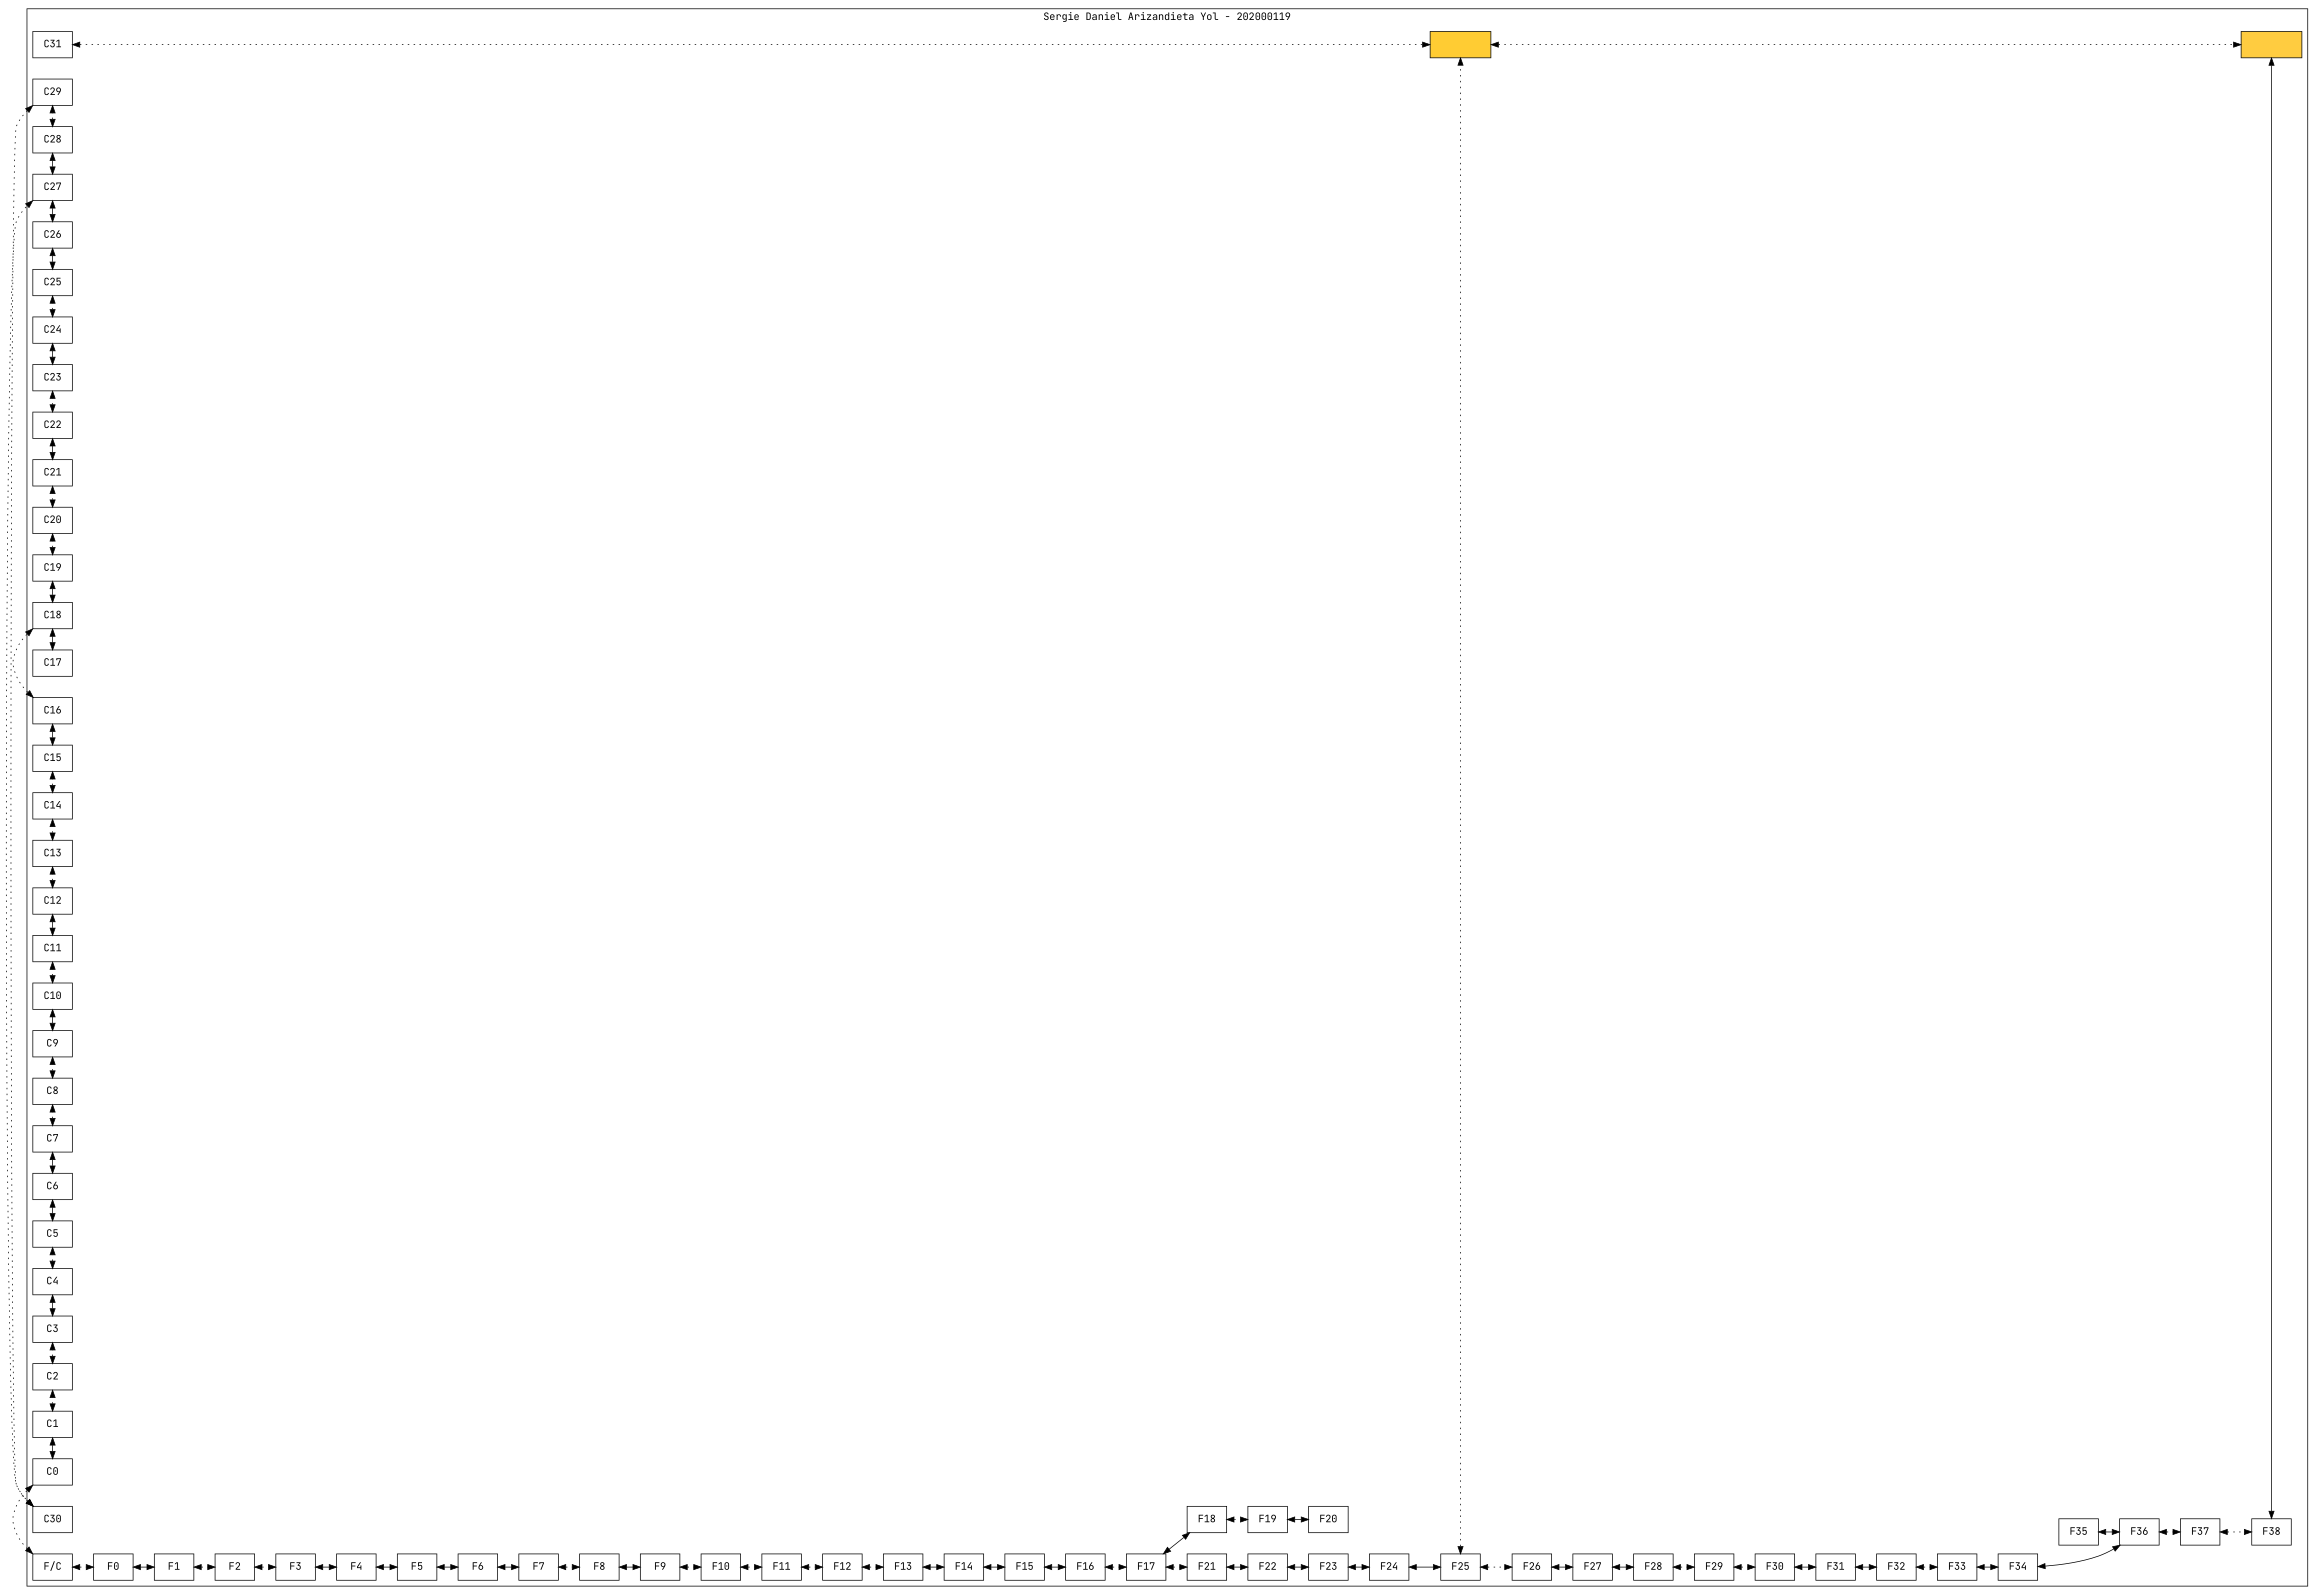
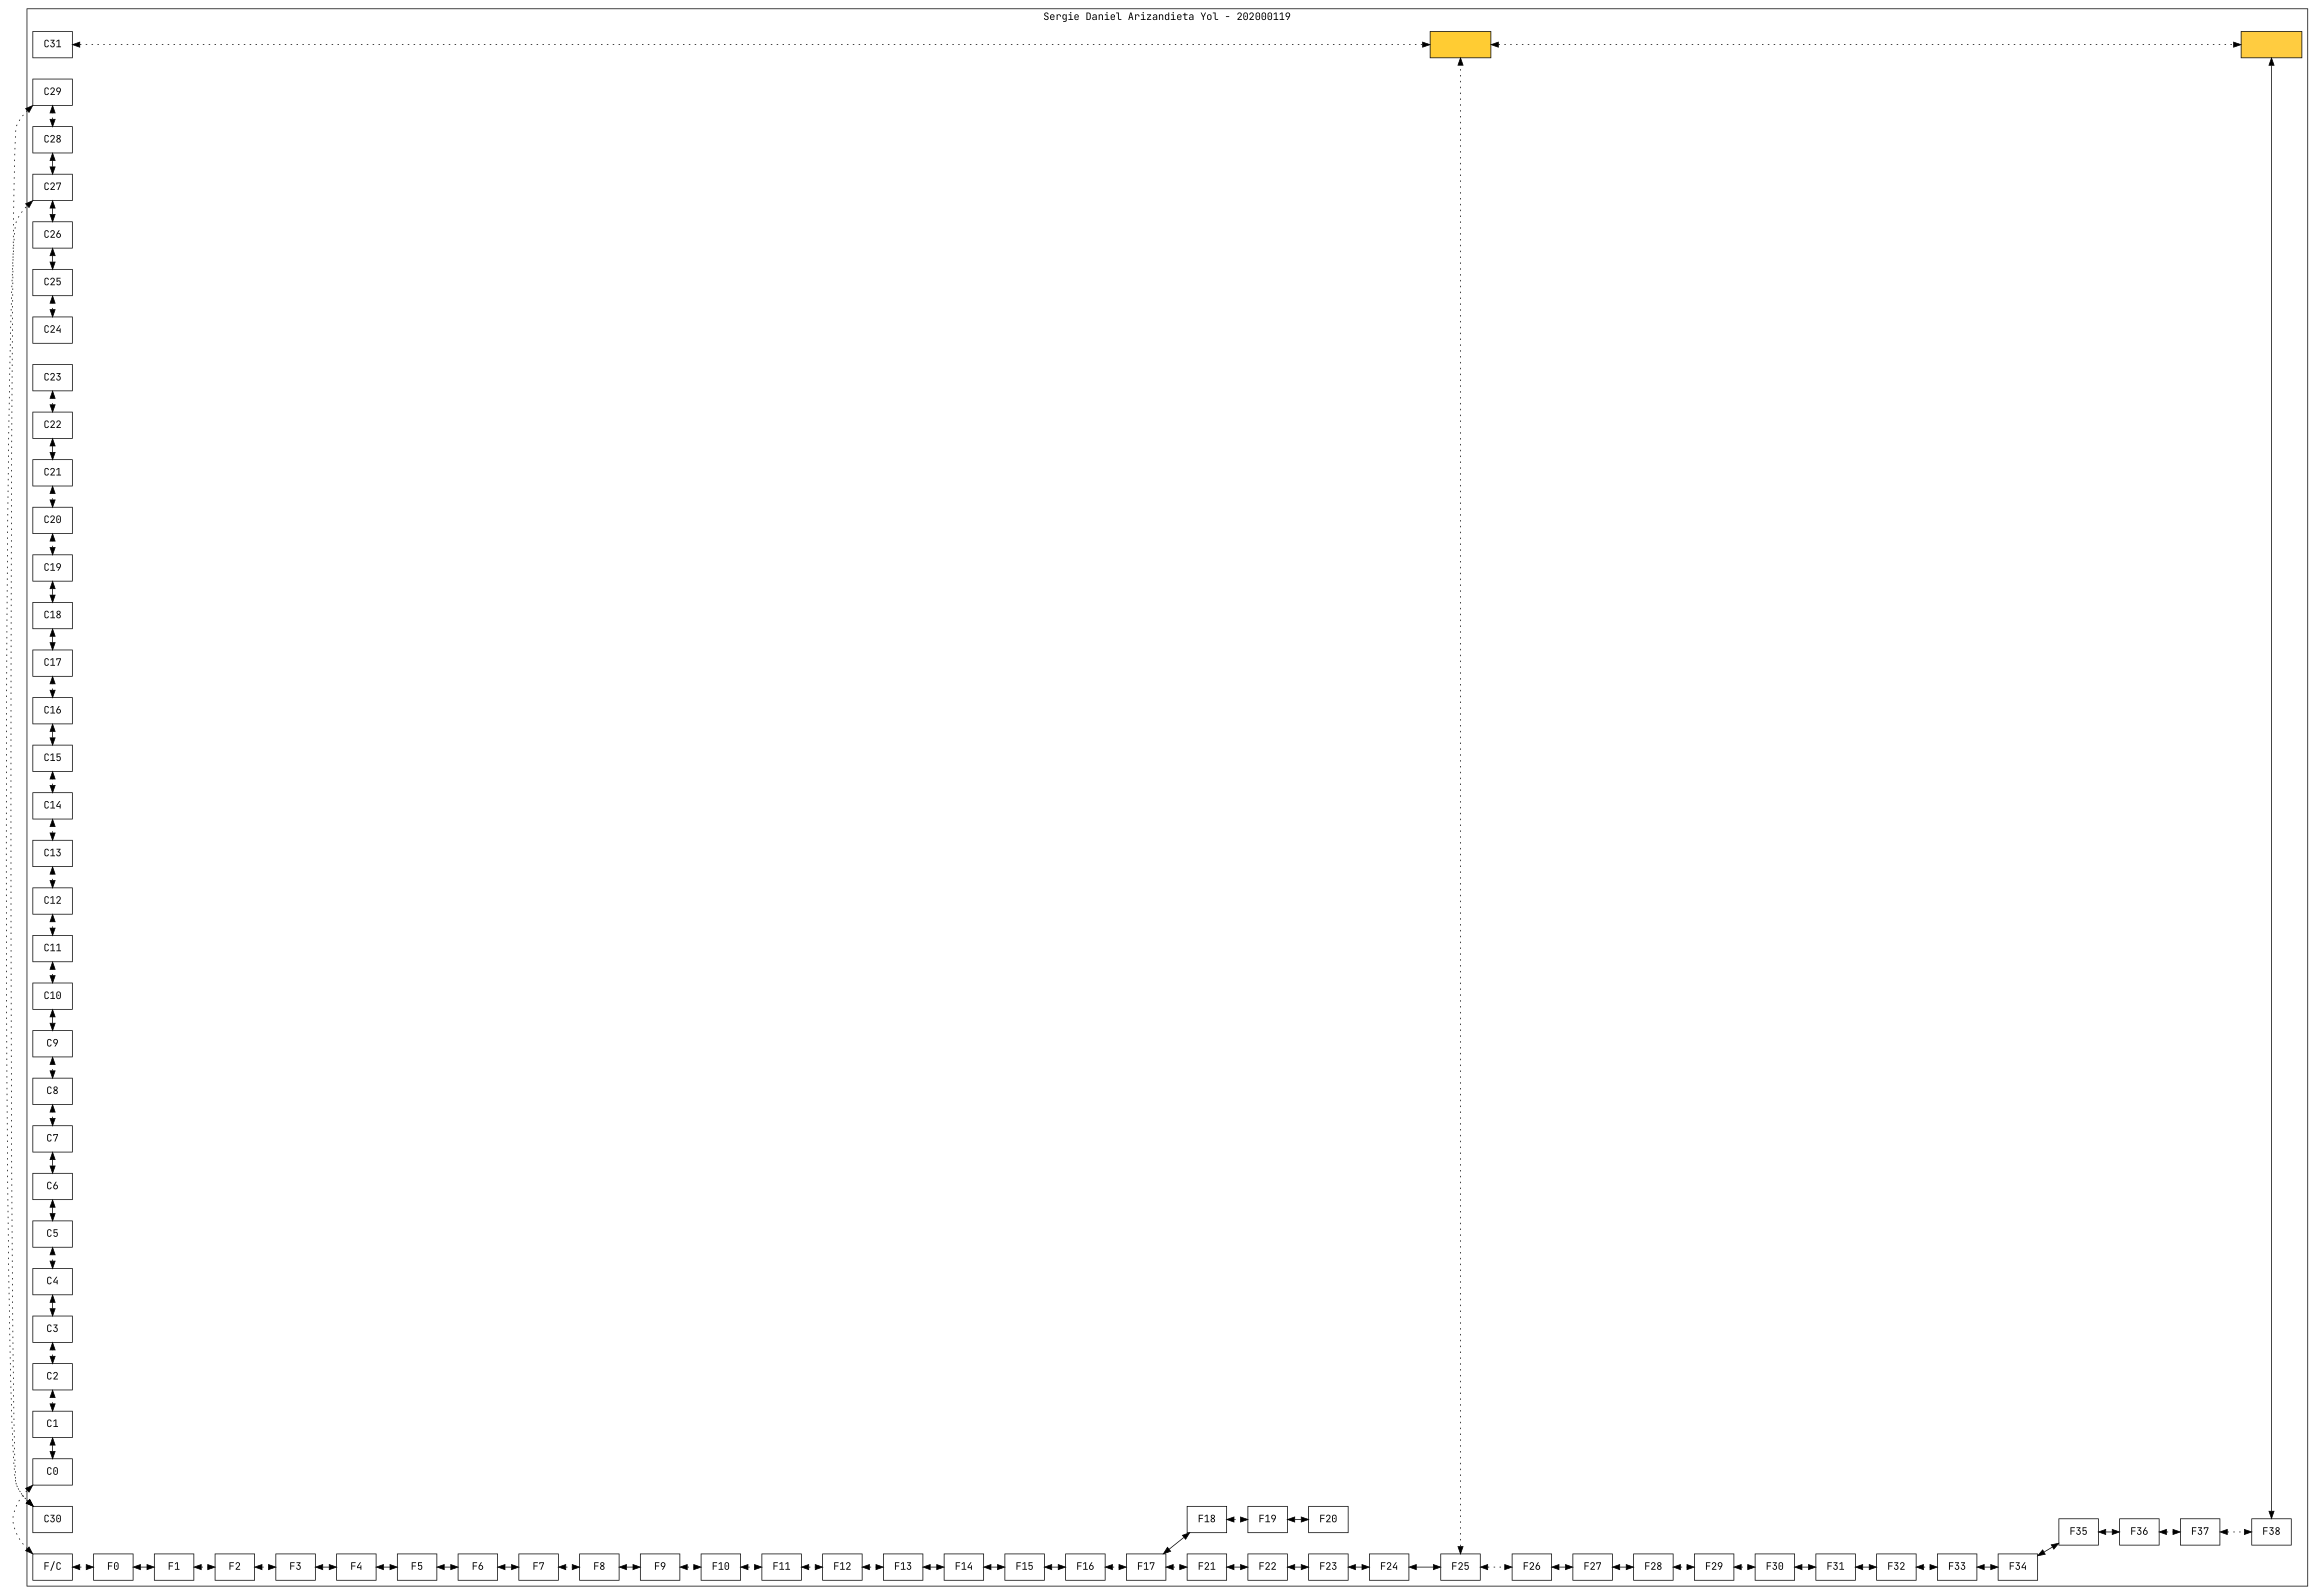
(53, 354) -> none
(16, 674) -> (53, 687)
(53, 925) -> (53, 925)
(2080, 1561) -> (2048, 1550)
